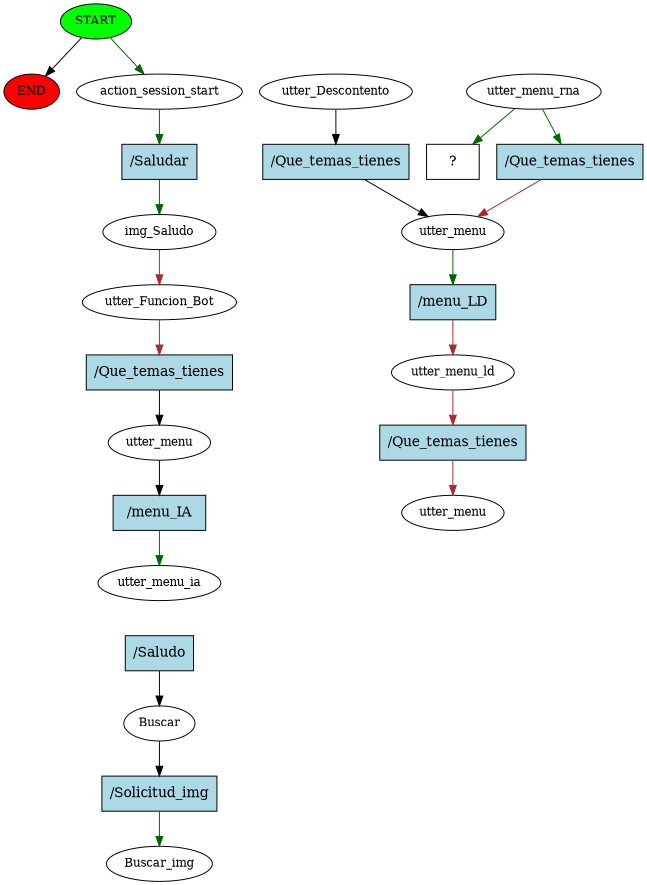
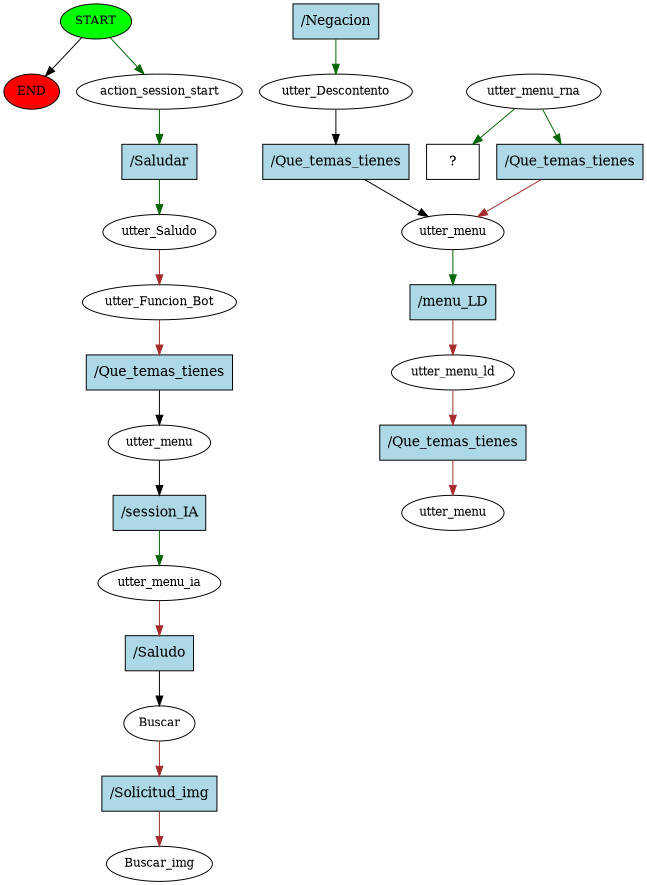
none -> (336, 21)
(159, 232) -> (159, 232)
(159, 513) -> (159, 513)
none -> (159, 613)
(159, 754) -> (159, 754)
(159, 824) -> (159, 824)
